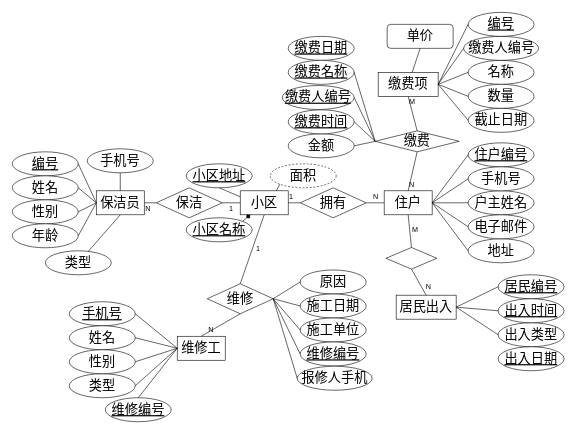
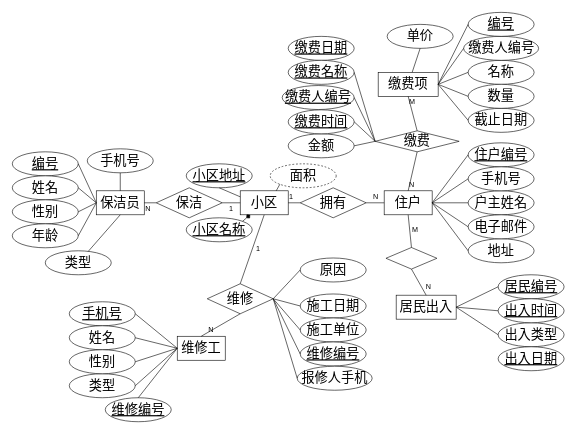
(420, 36) -> (420, 36)
(333, 282) -> (333, 270)
